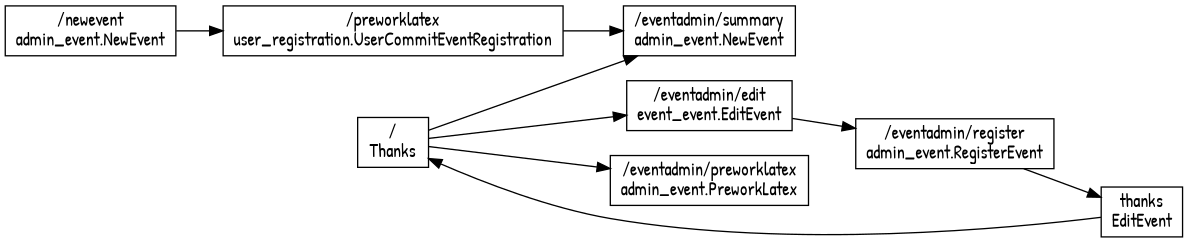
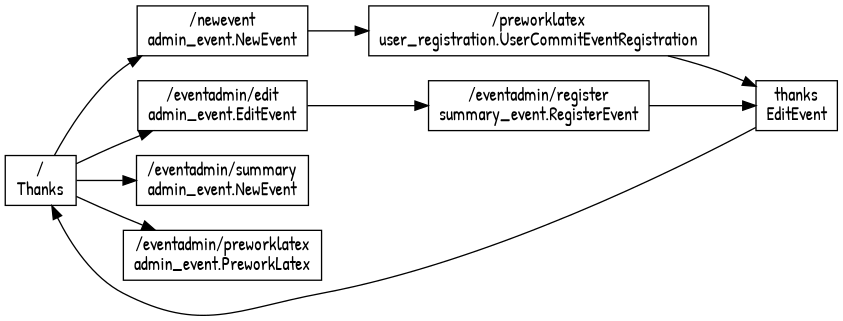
(586, 31) -> (706, 67)
none -> (87, 105)
(709, 106) -> (222, 106)
(955, 144) -> (539, 106)
